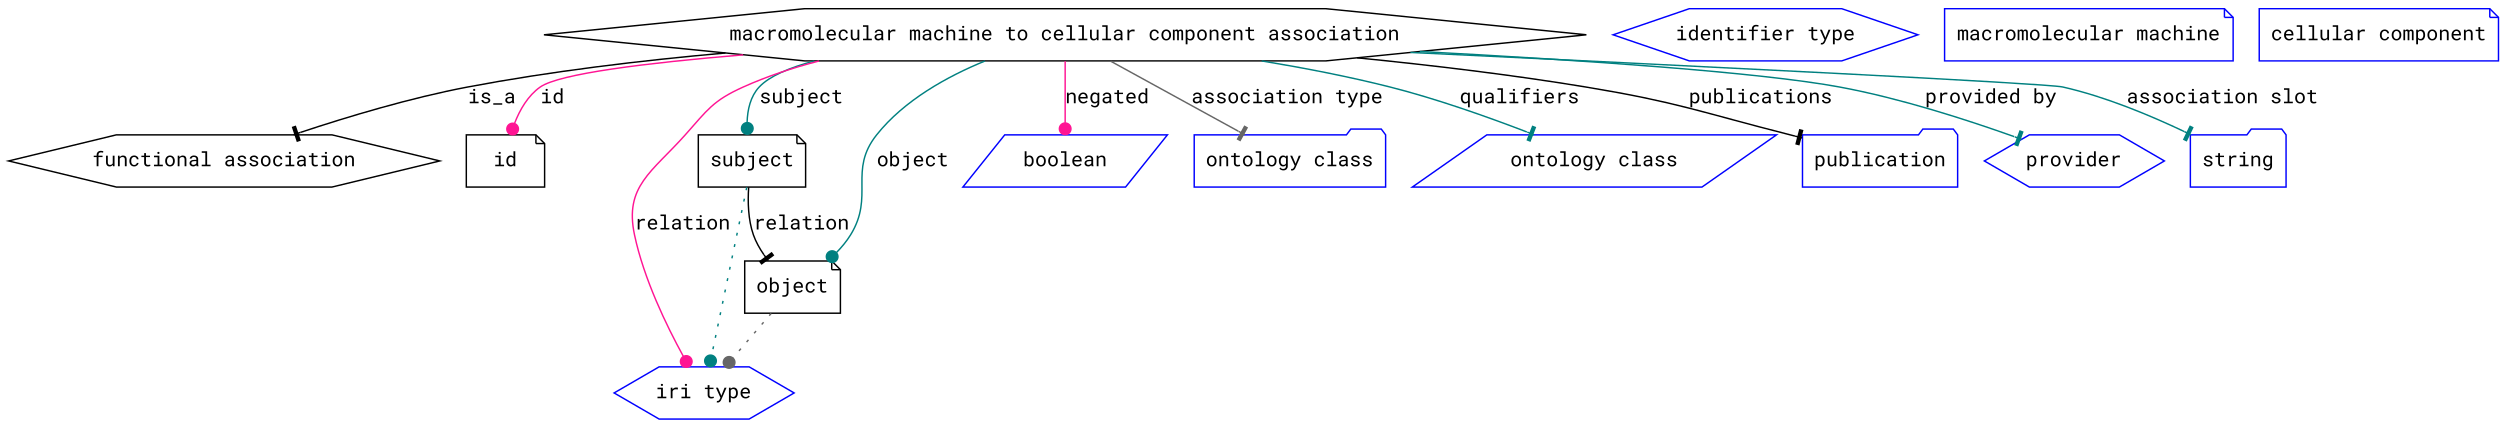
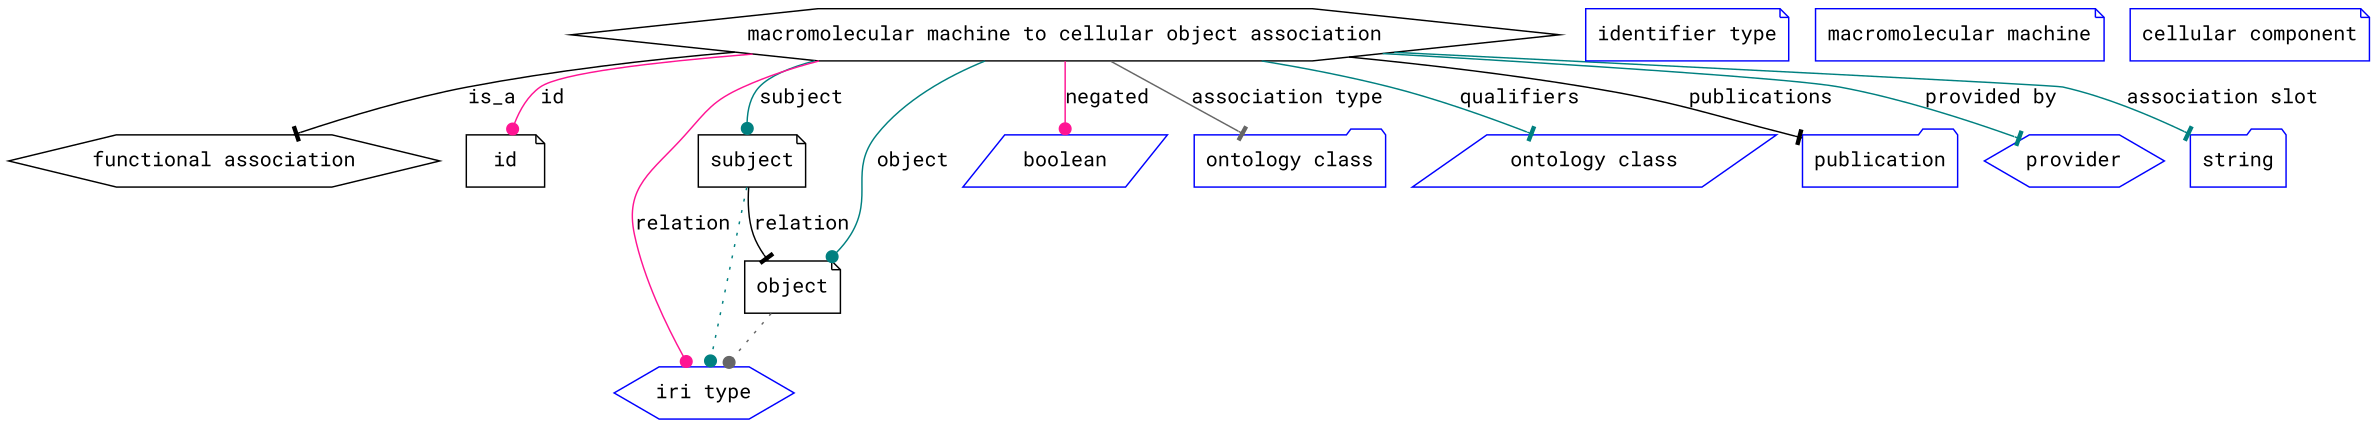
(1065, 35) -> (1065, 35)
(1766, 35) -> (1687, 35)
